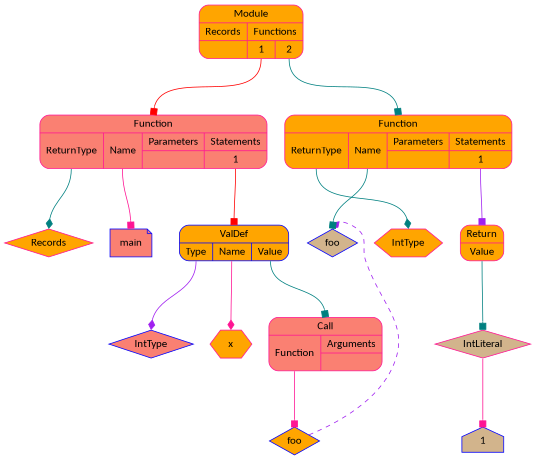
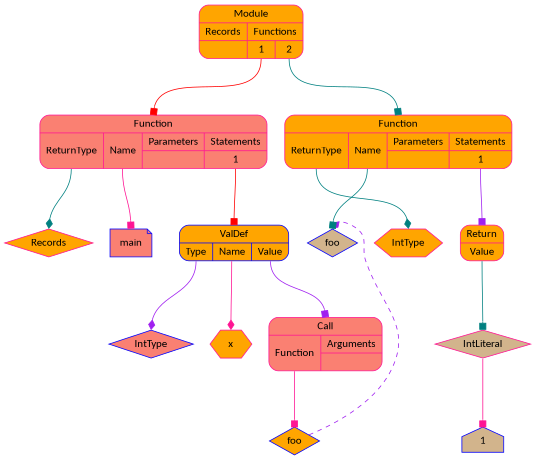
(294, 288) -> (294, 288)
